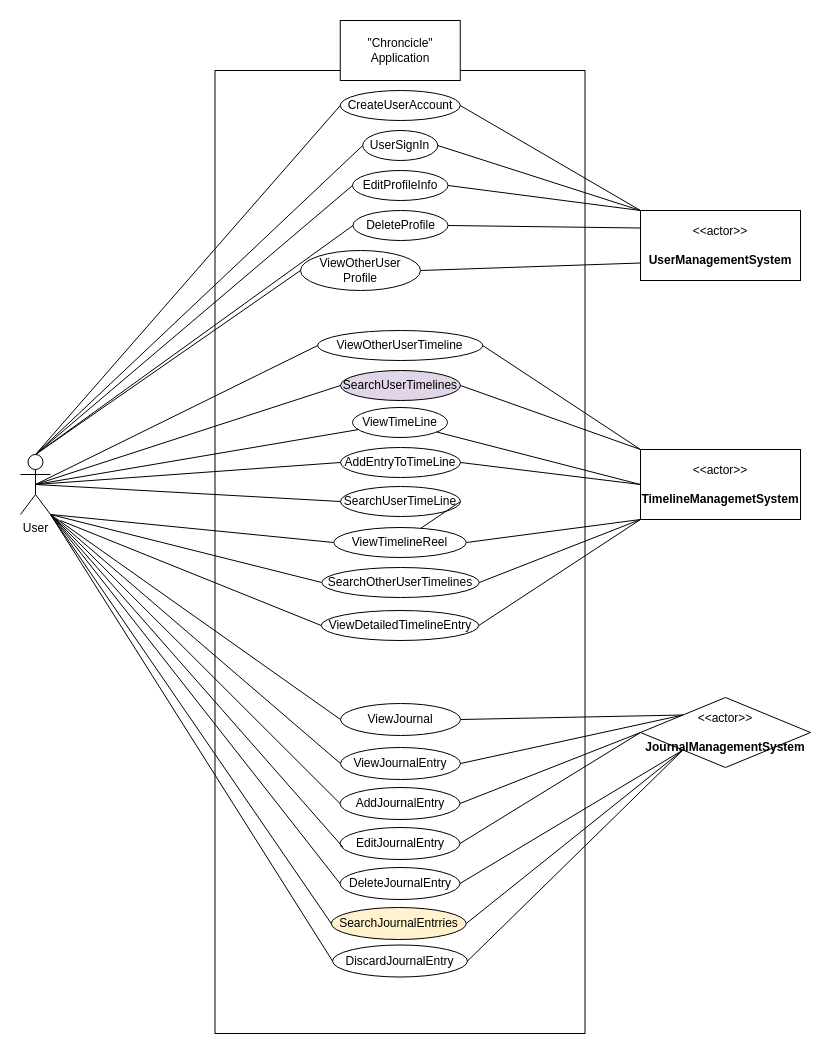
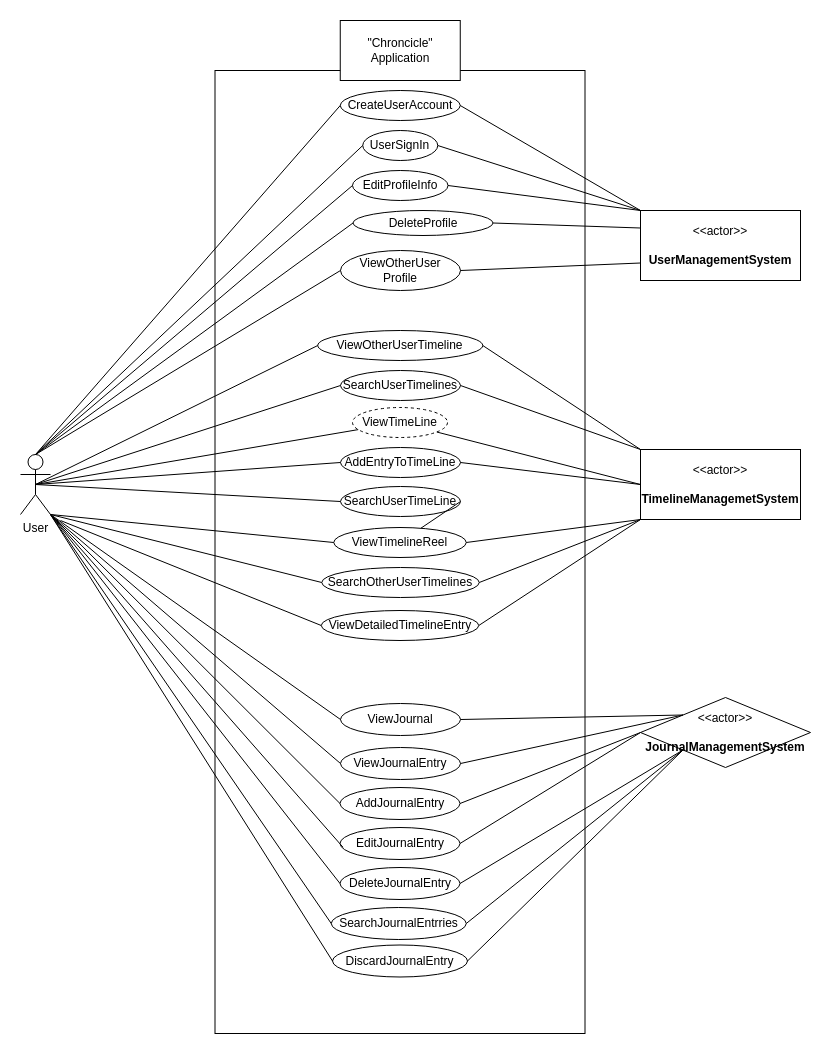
(401, 226) -> (423, 223)
(361, 271) -> (401, 271)
(401, 386) -> (401, 386)
(400, 423) -> (400, 423)
(399, 924) -> (399, 924)
